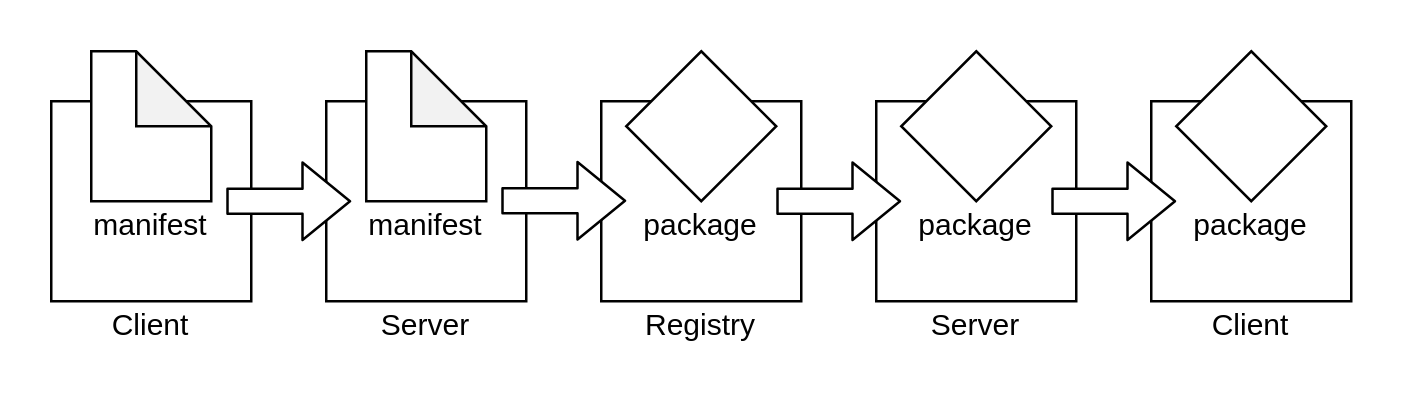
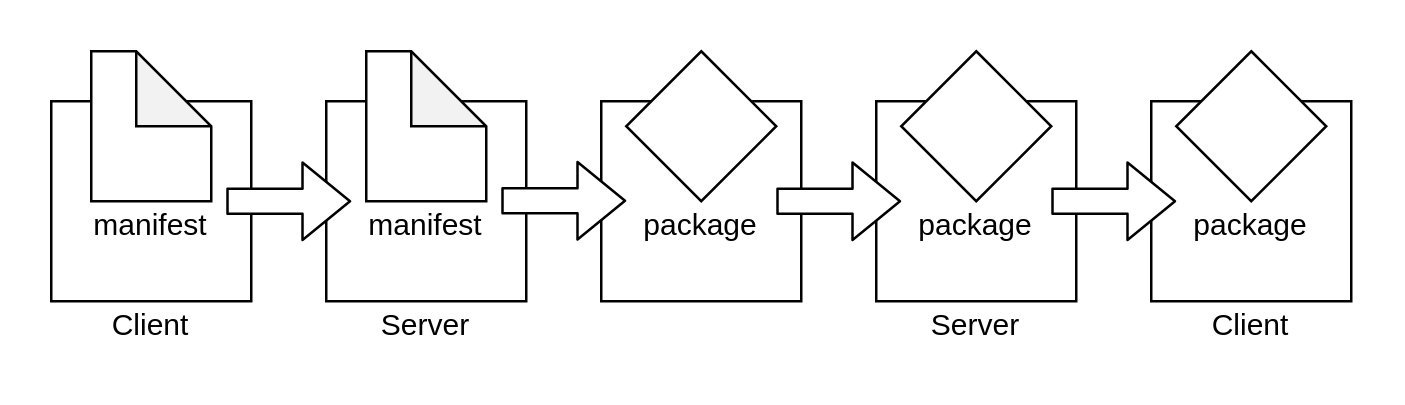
(701, 326) -> none
